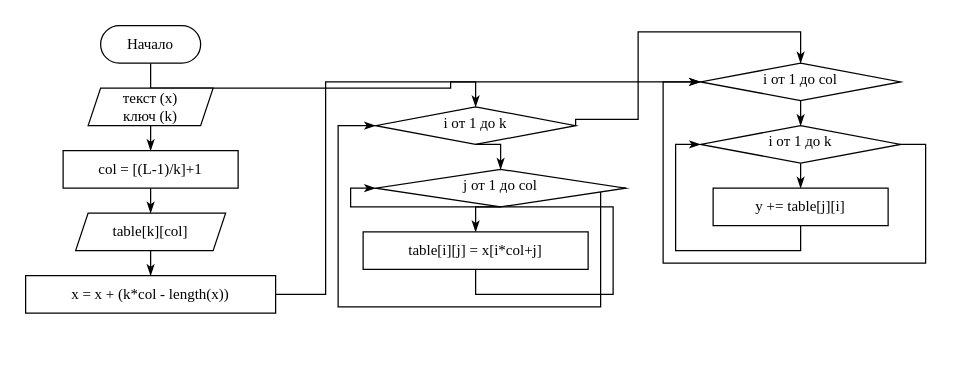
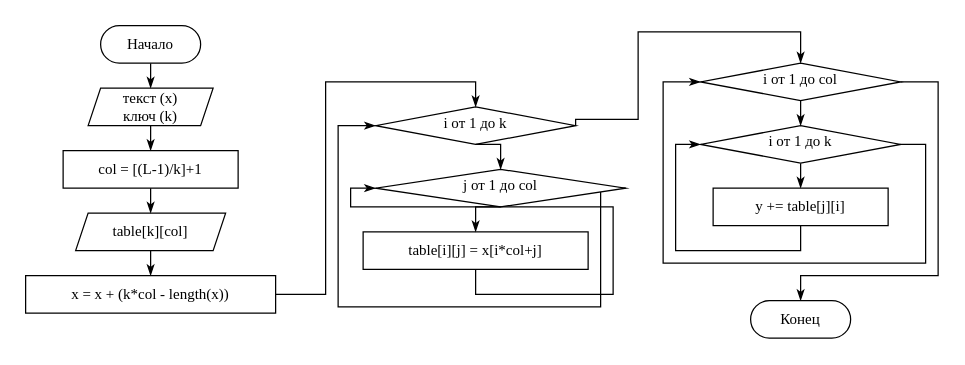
(333, 88) -> (151, 77)
none -> (938, 237)
none -> (801, 319)
